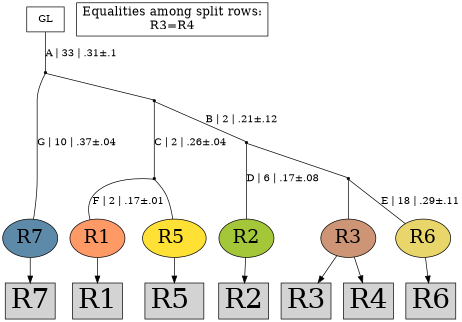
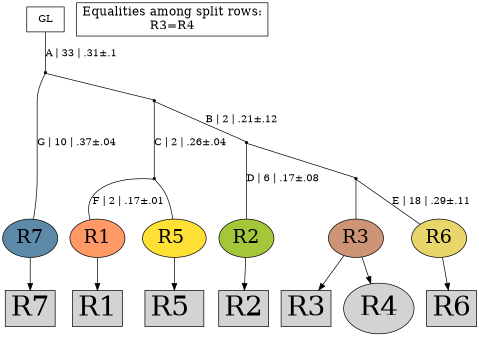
(368, 301) -> (379, 308)
